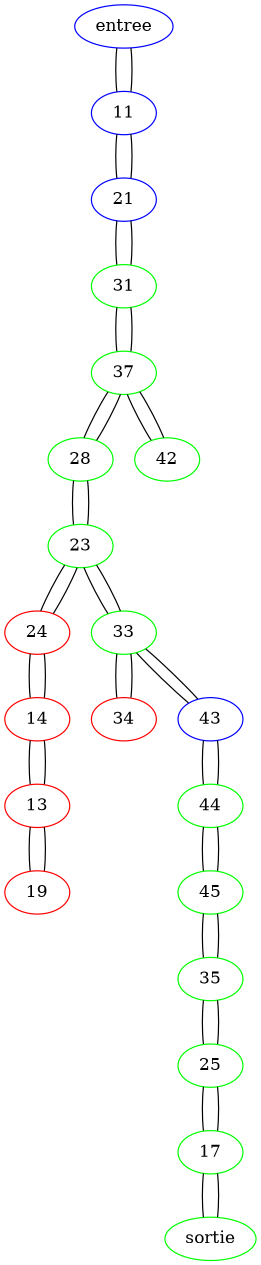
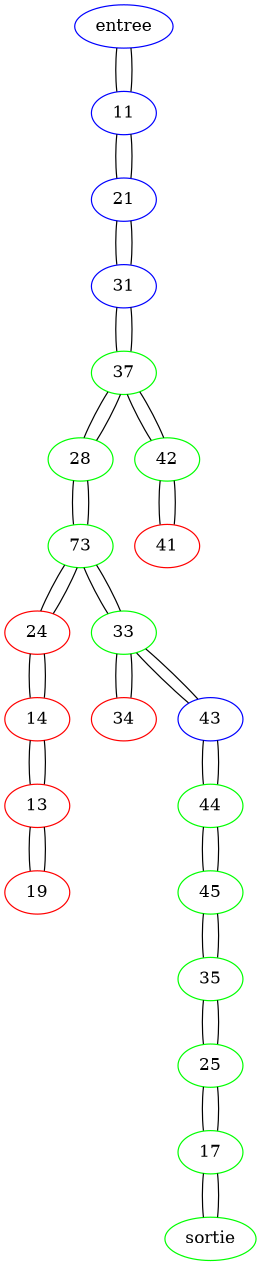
(124, 286) -> (124, 286)
(81, 546) -> (81, 546)
none -> (167, 546)
